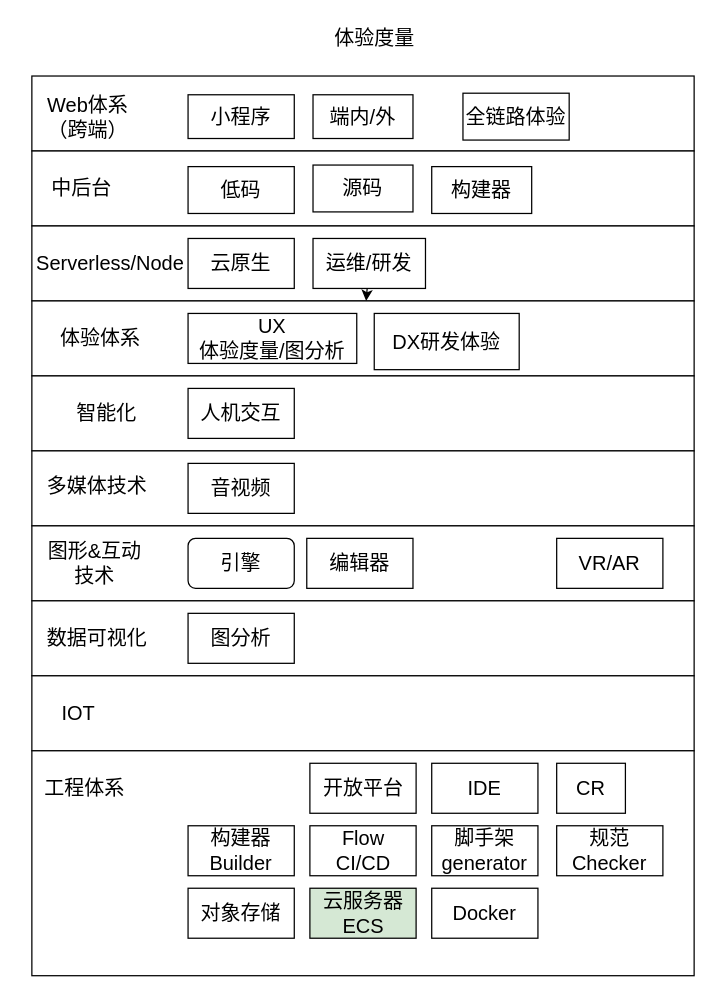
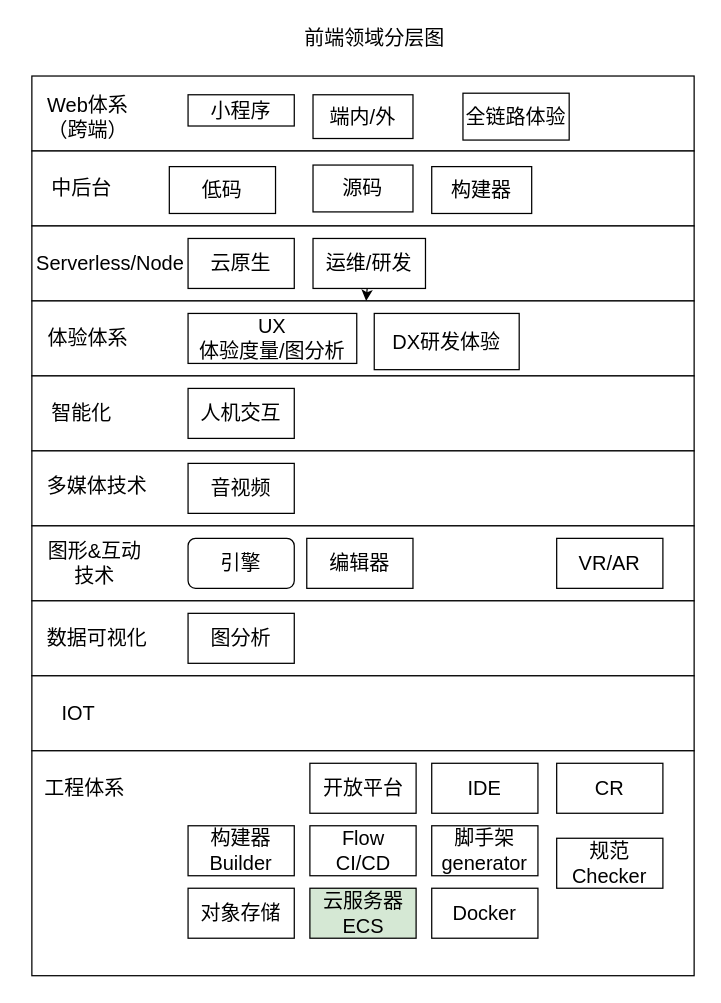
(375, 38) -> (375, 38)
(241, 116) -> (241, 110)
(241, 190) -> (223, 190)
(101, 338) -> (88, 338)
(107, 413) -> (82, 413)
(591, 788) -> (610, 788)
(610, 851) -> (610, 863)
